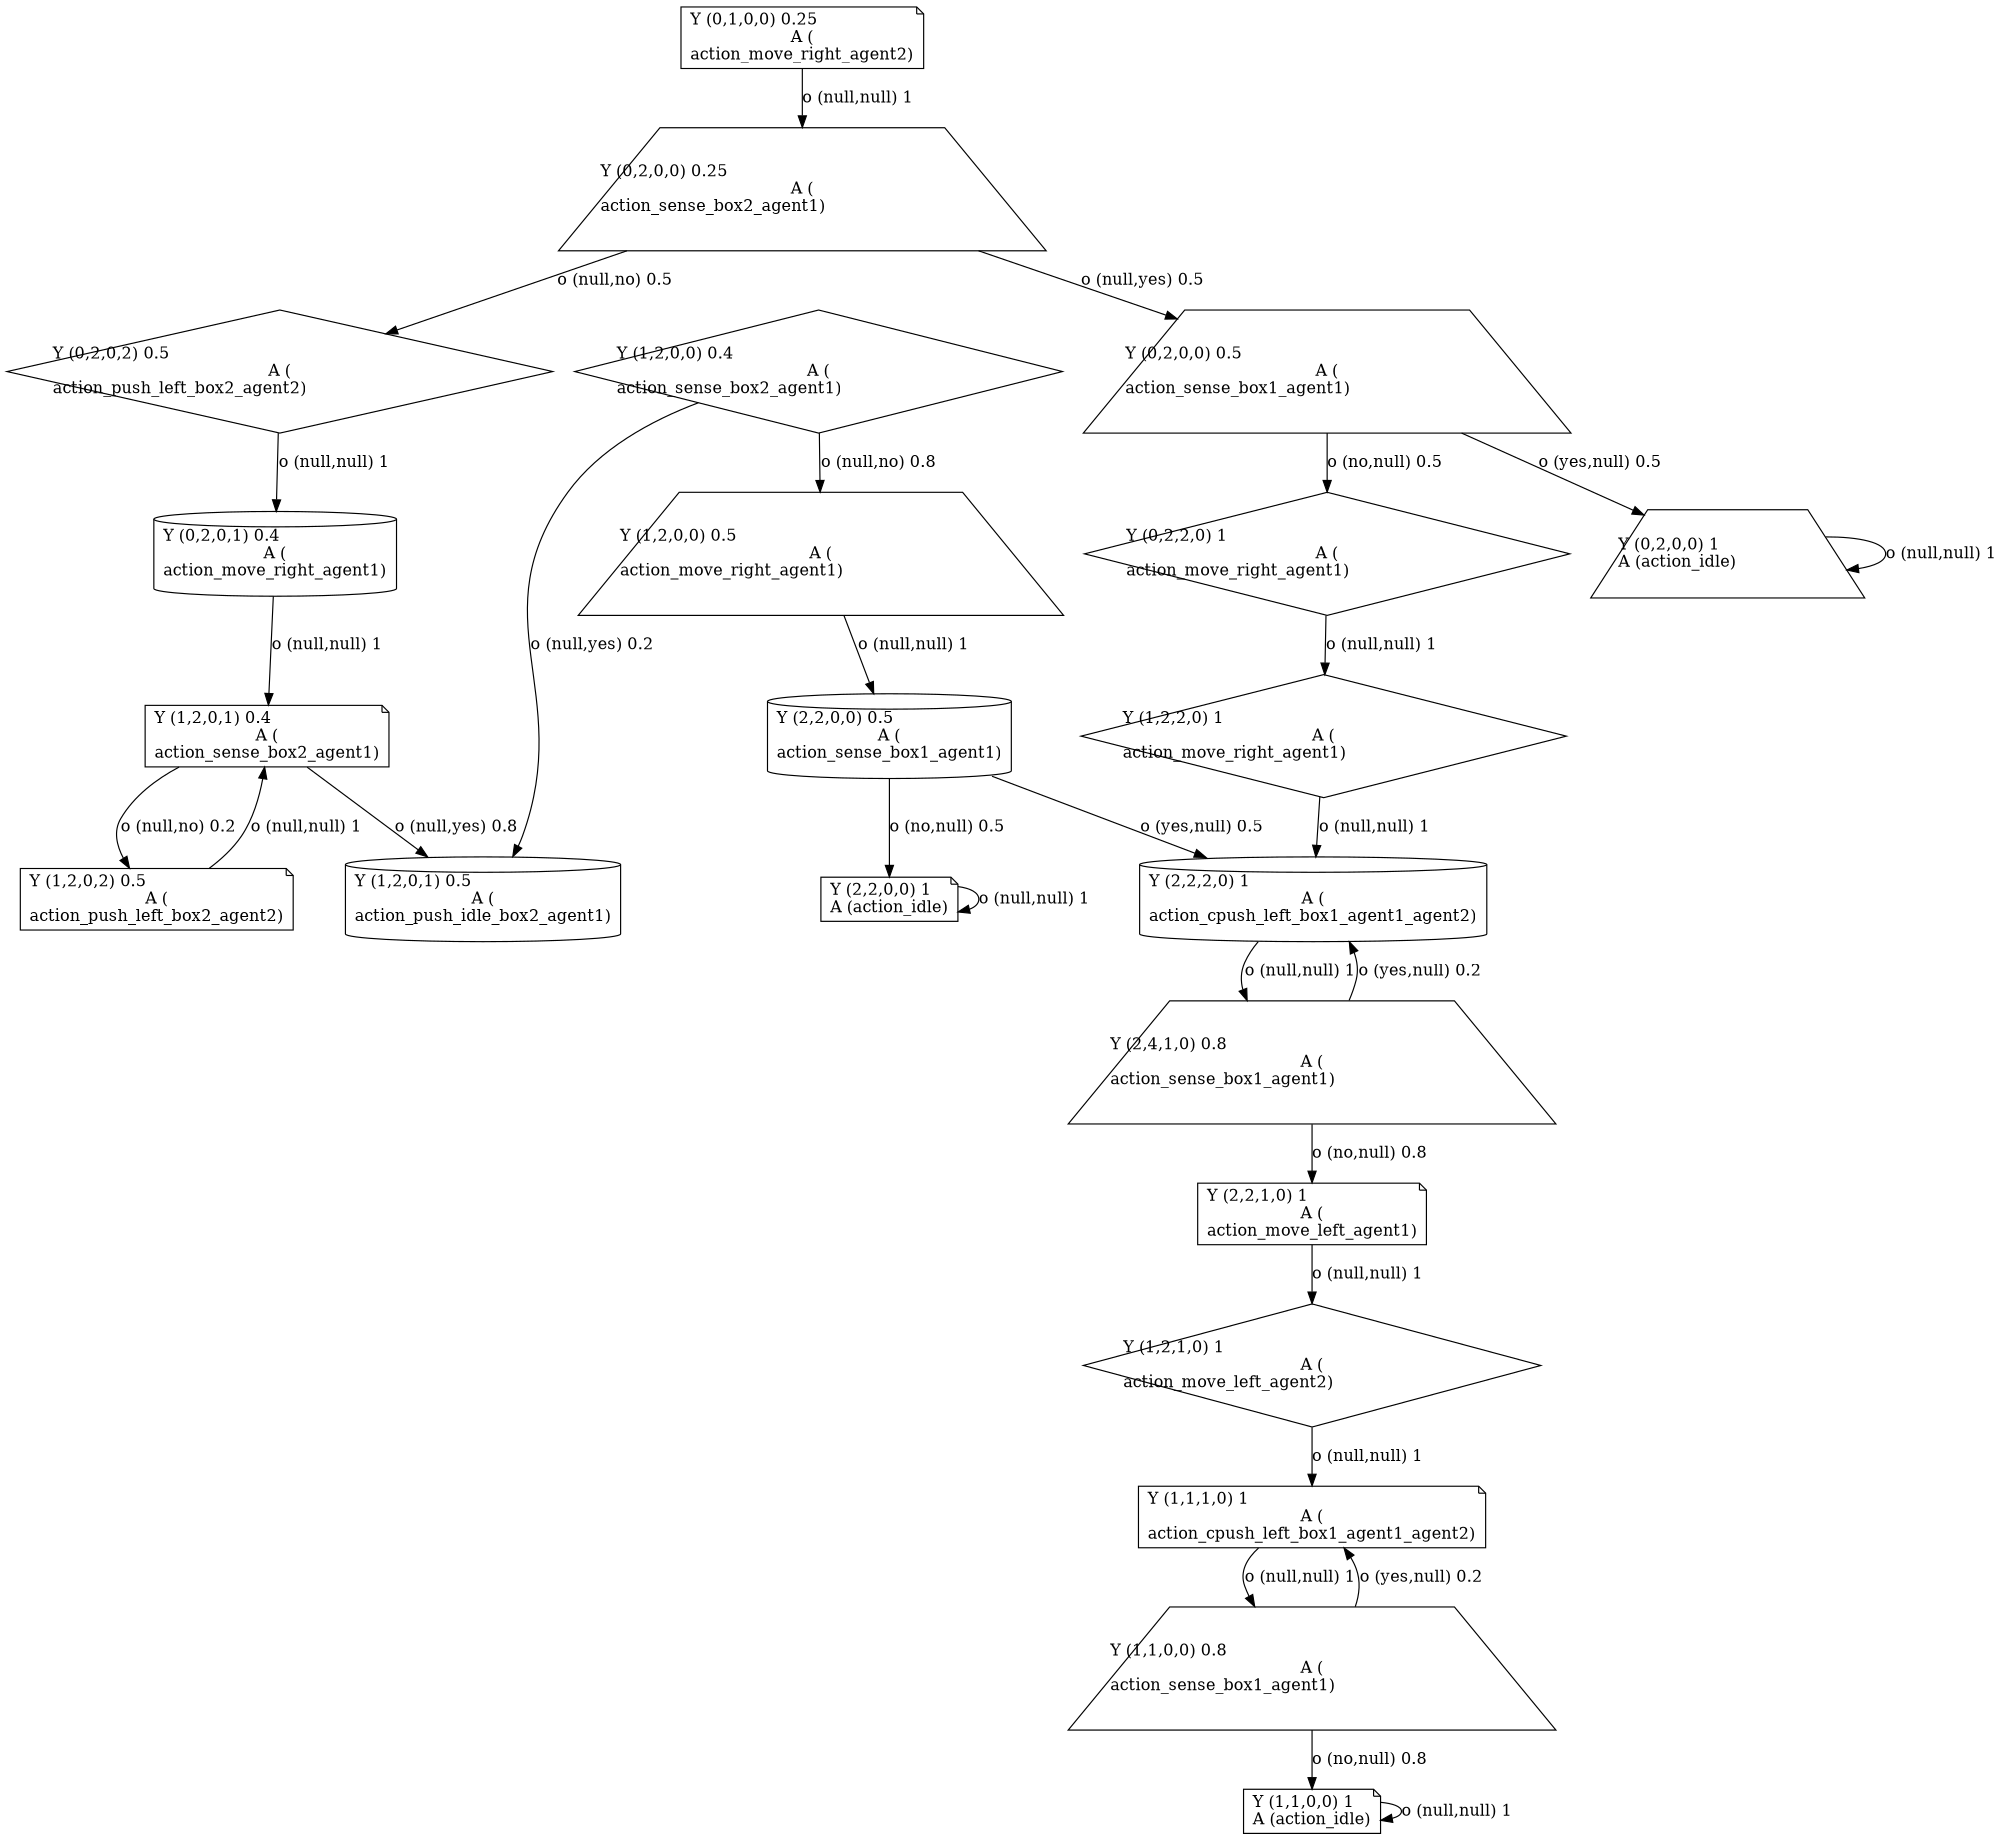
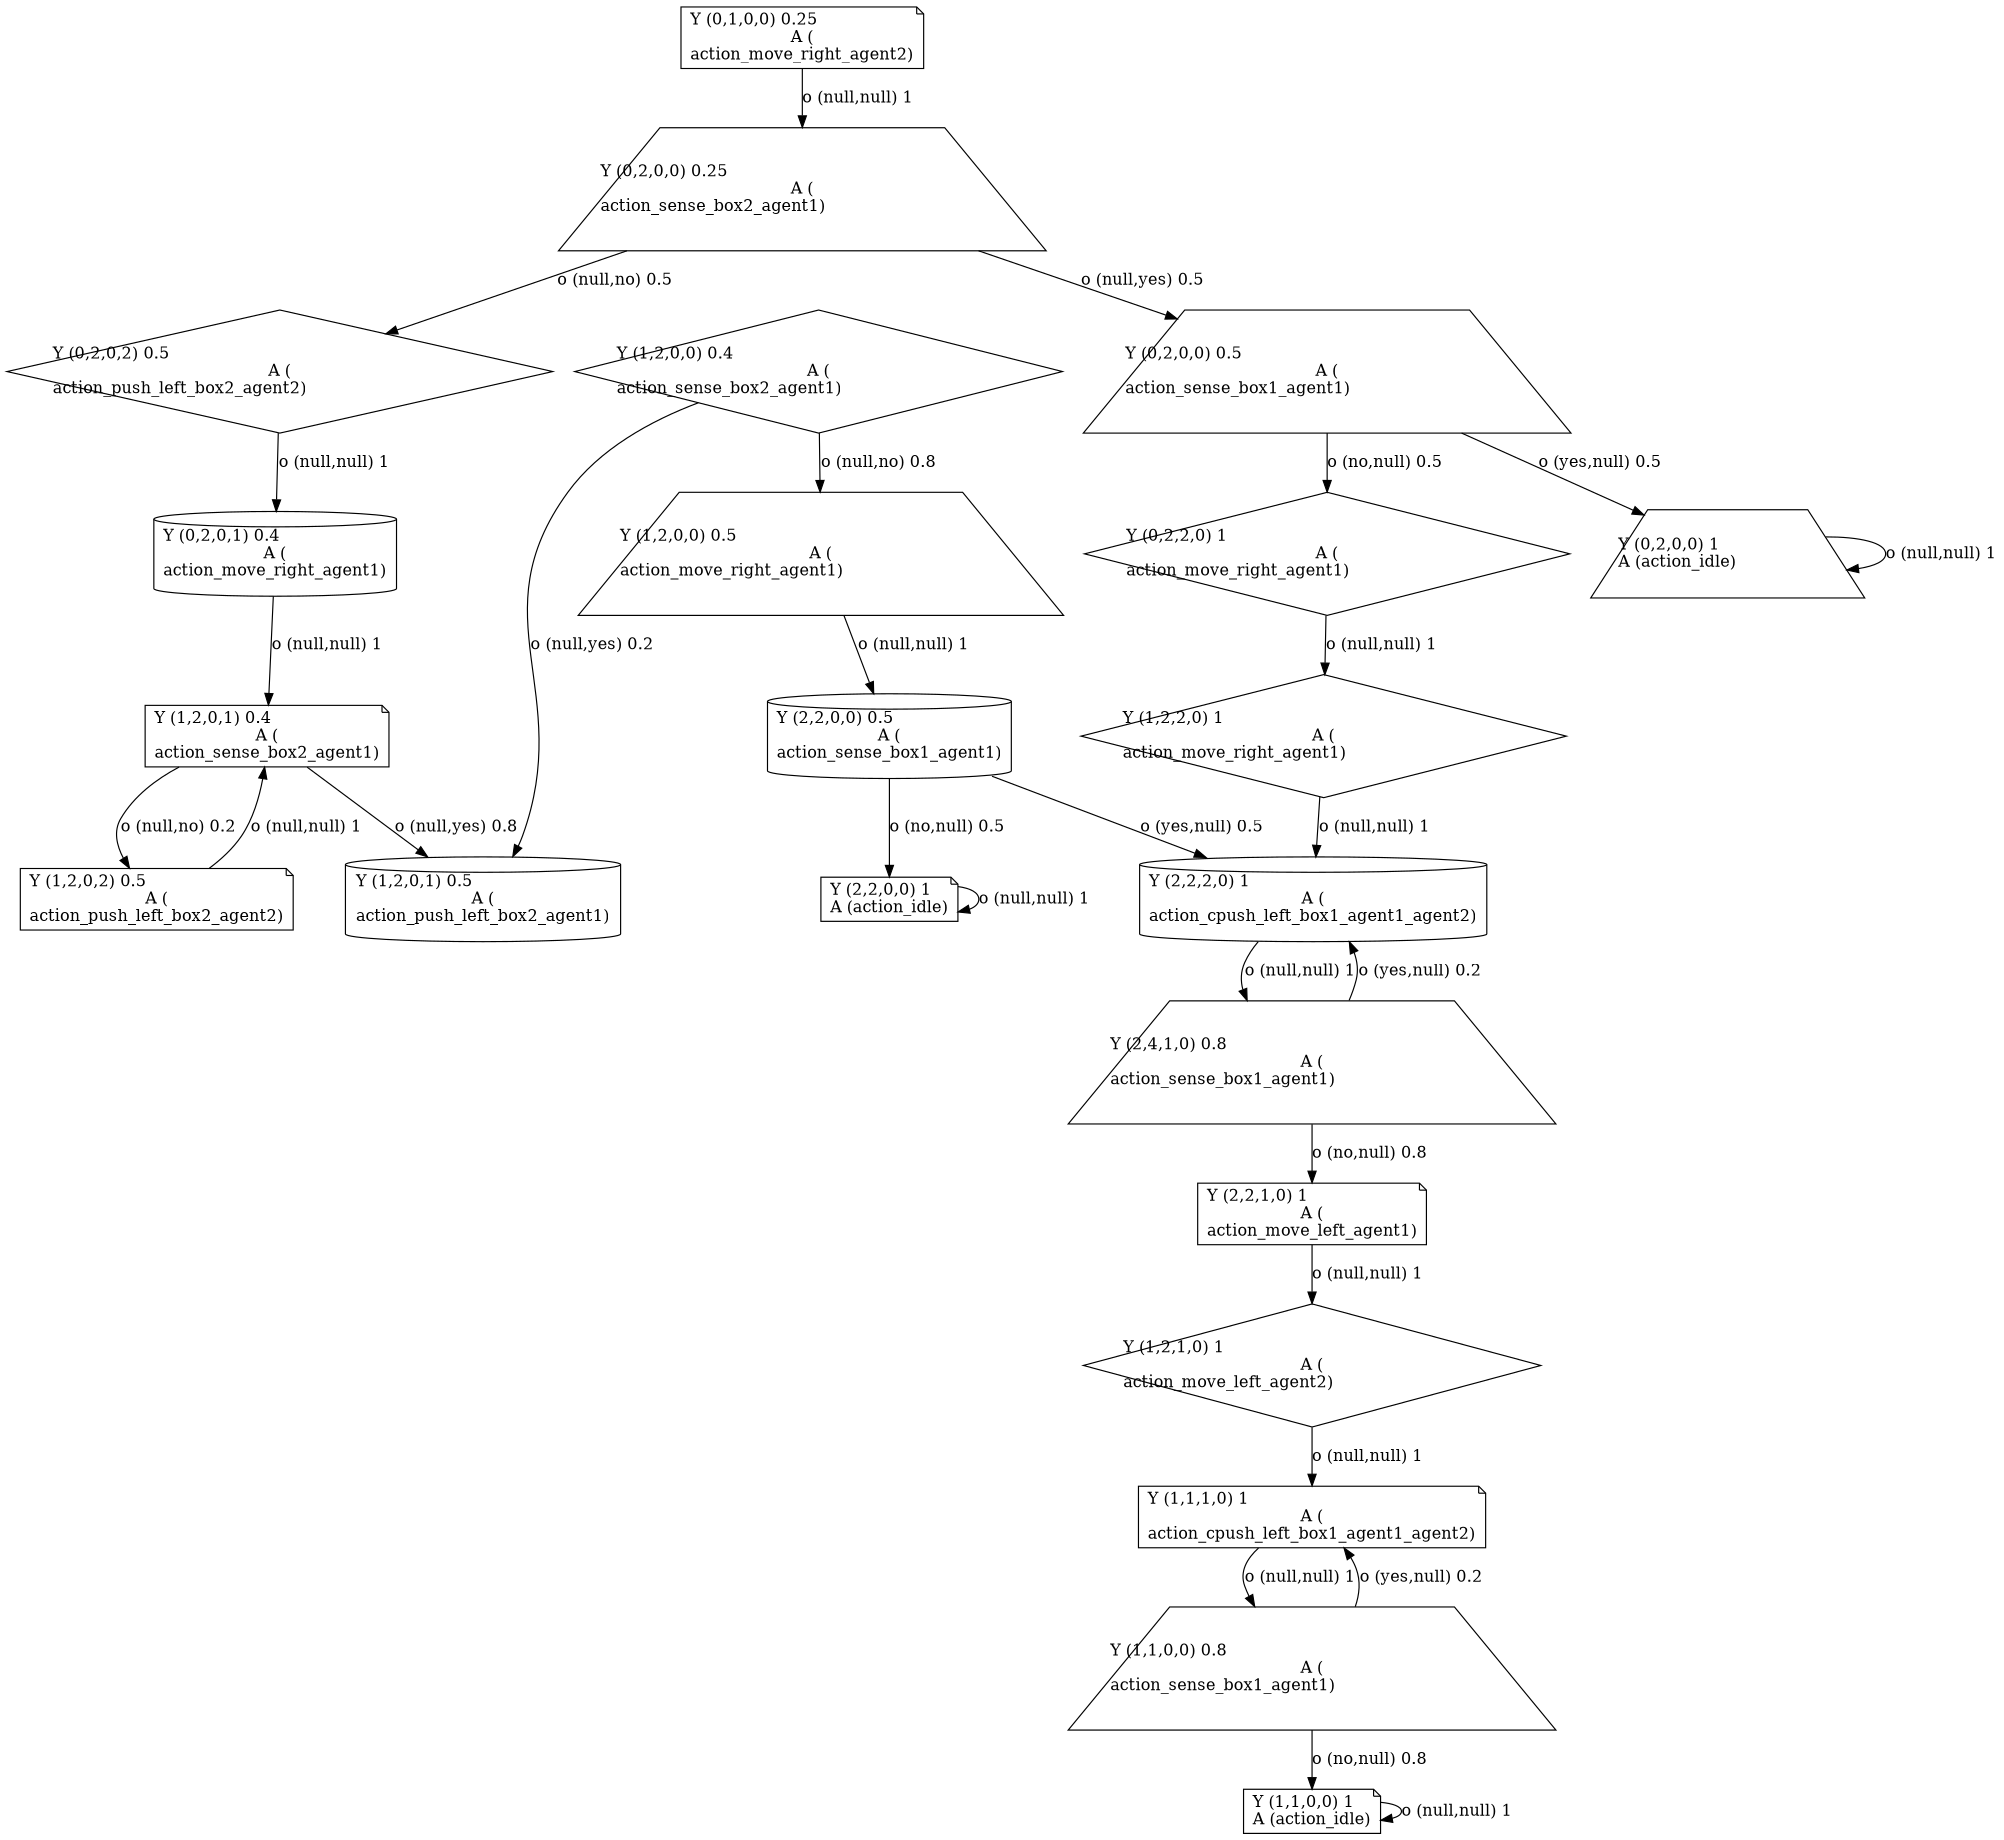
(483, 899) -> (483, 899)
